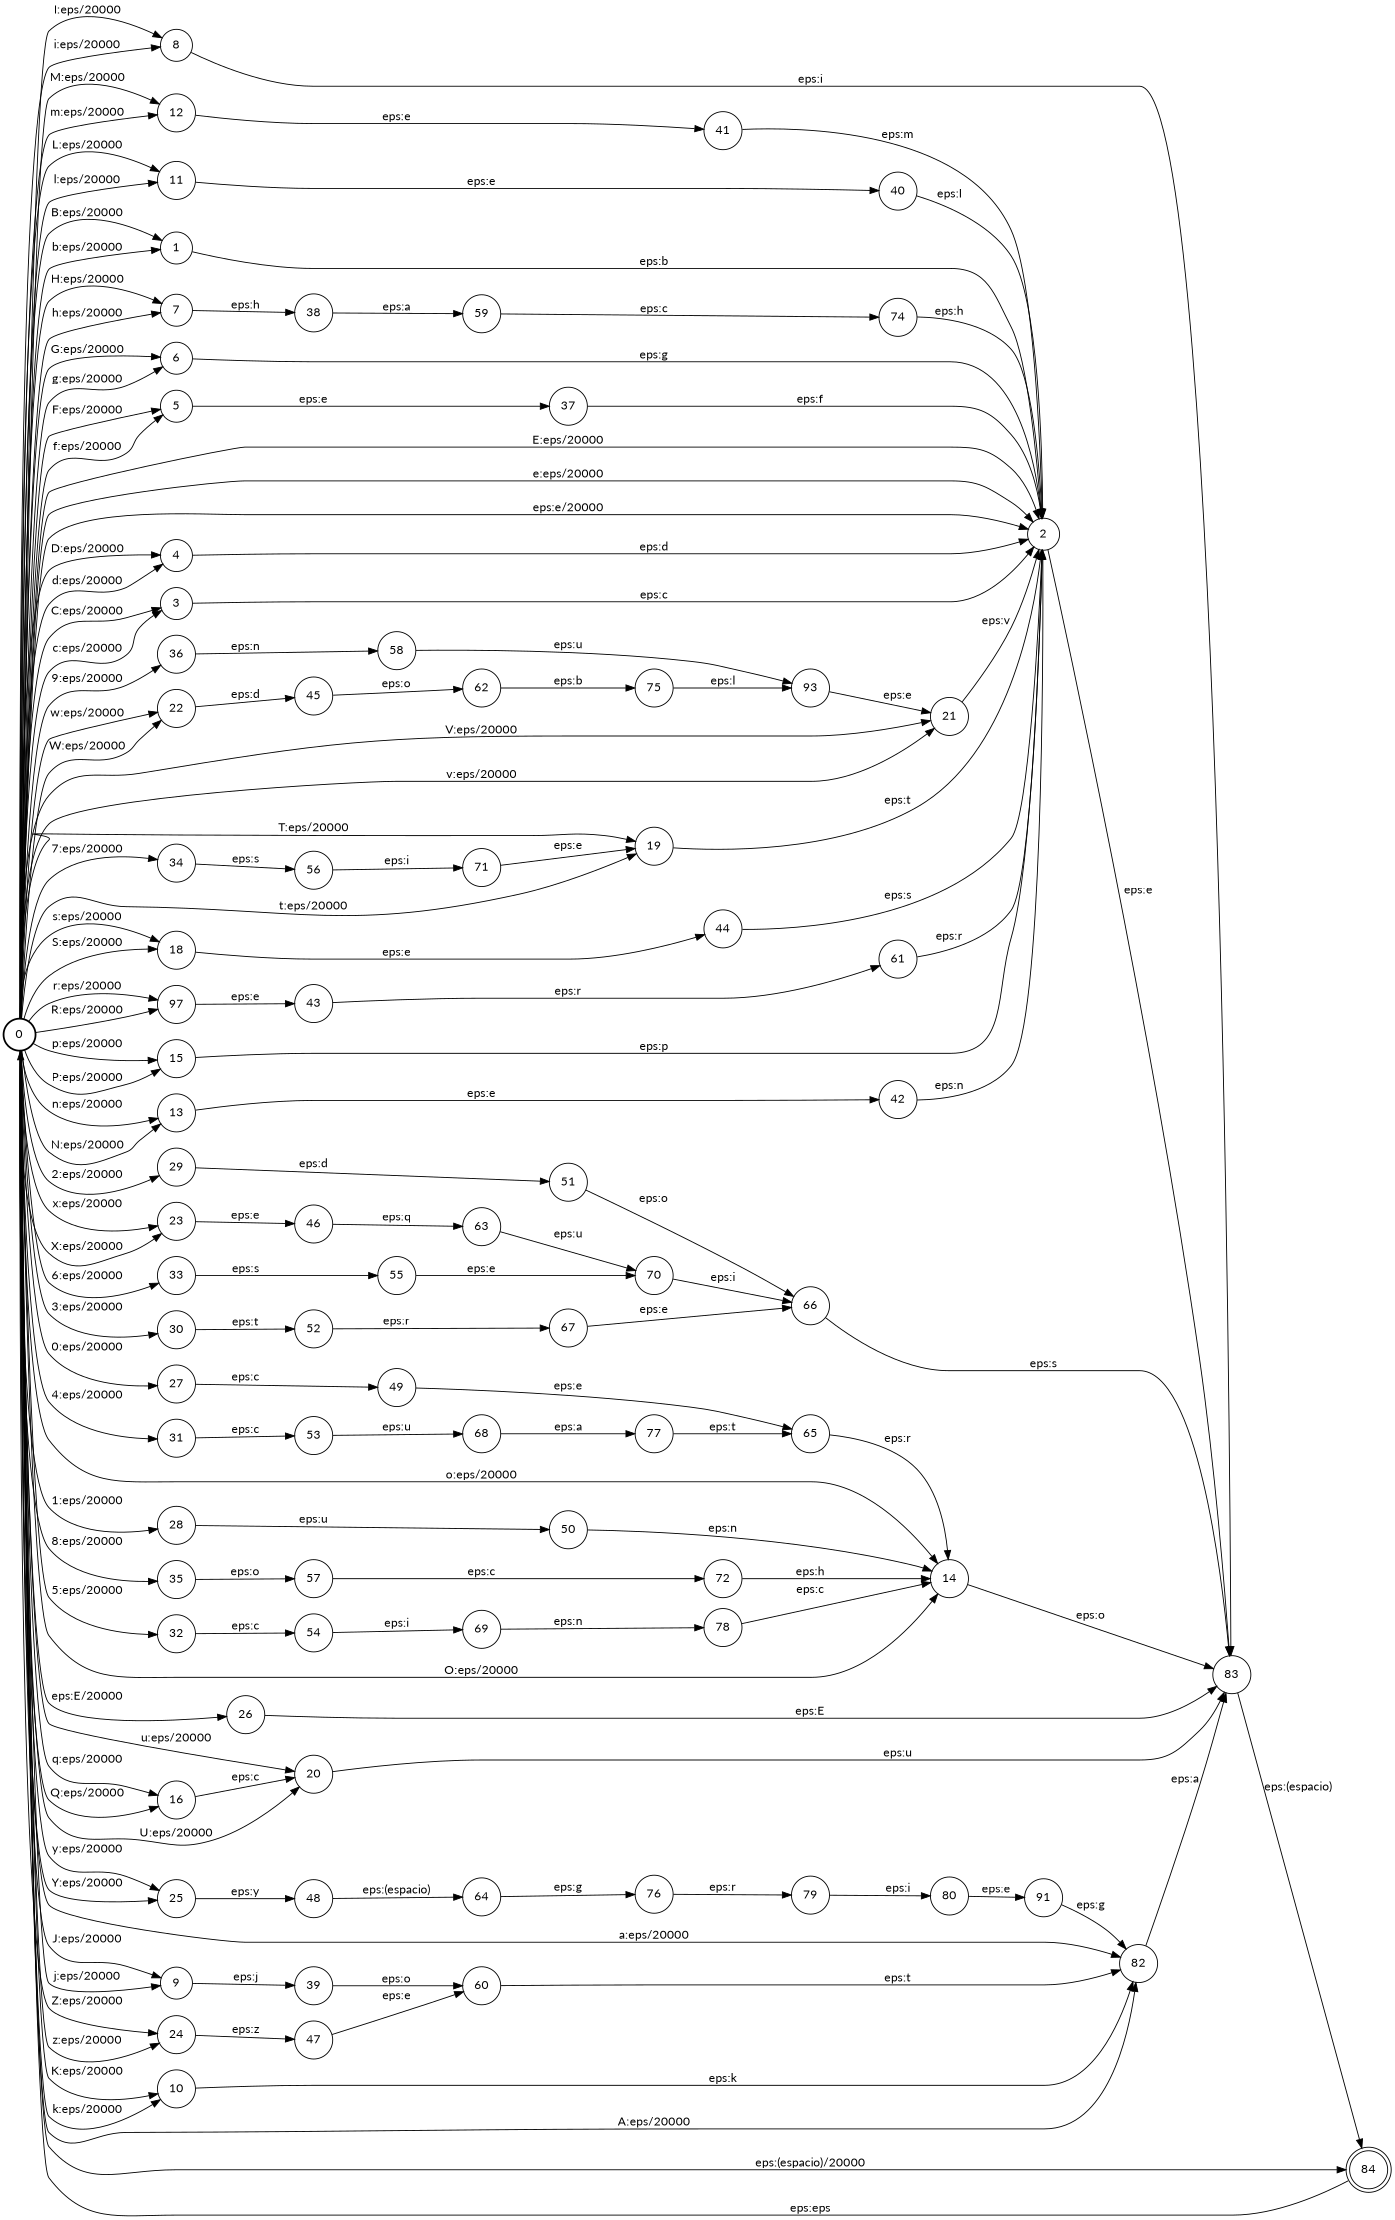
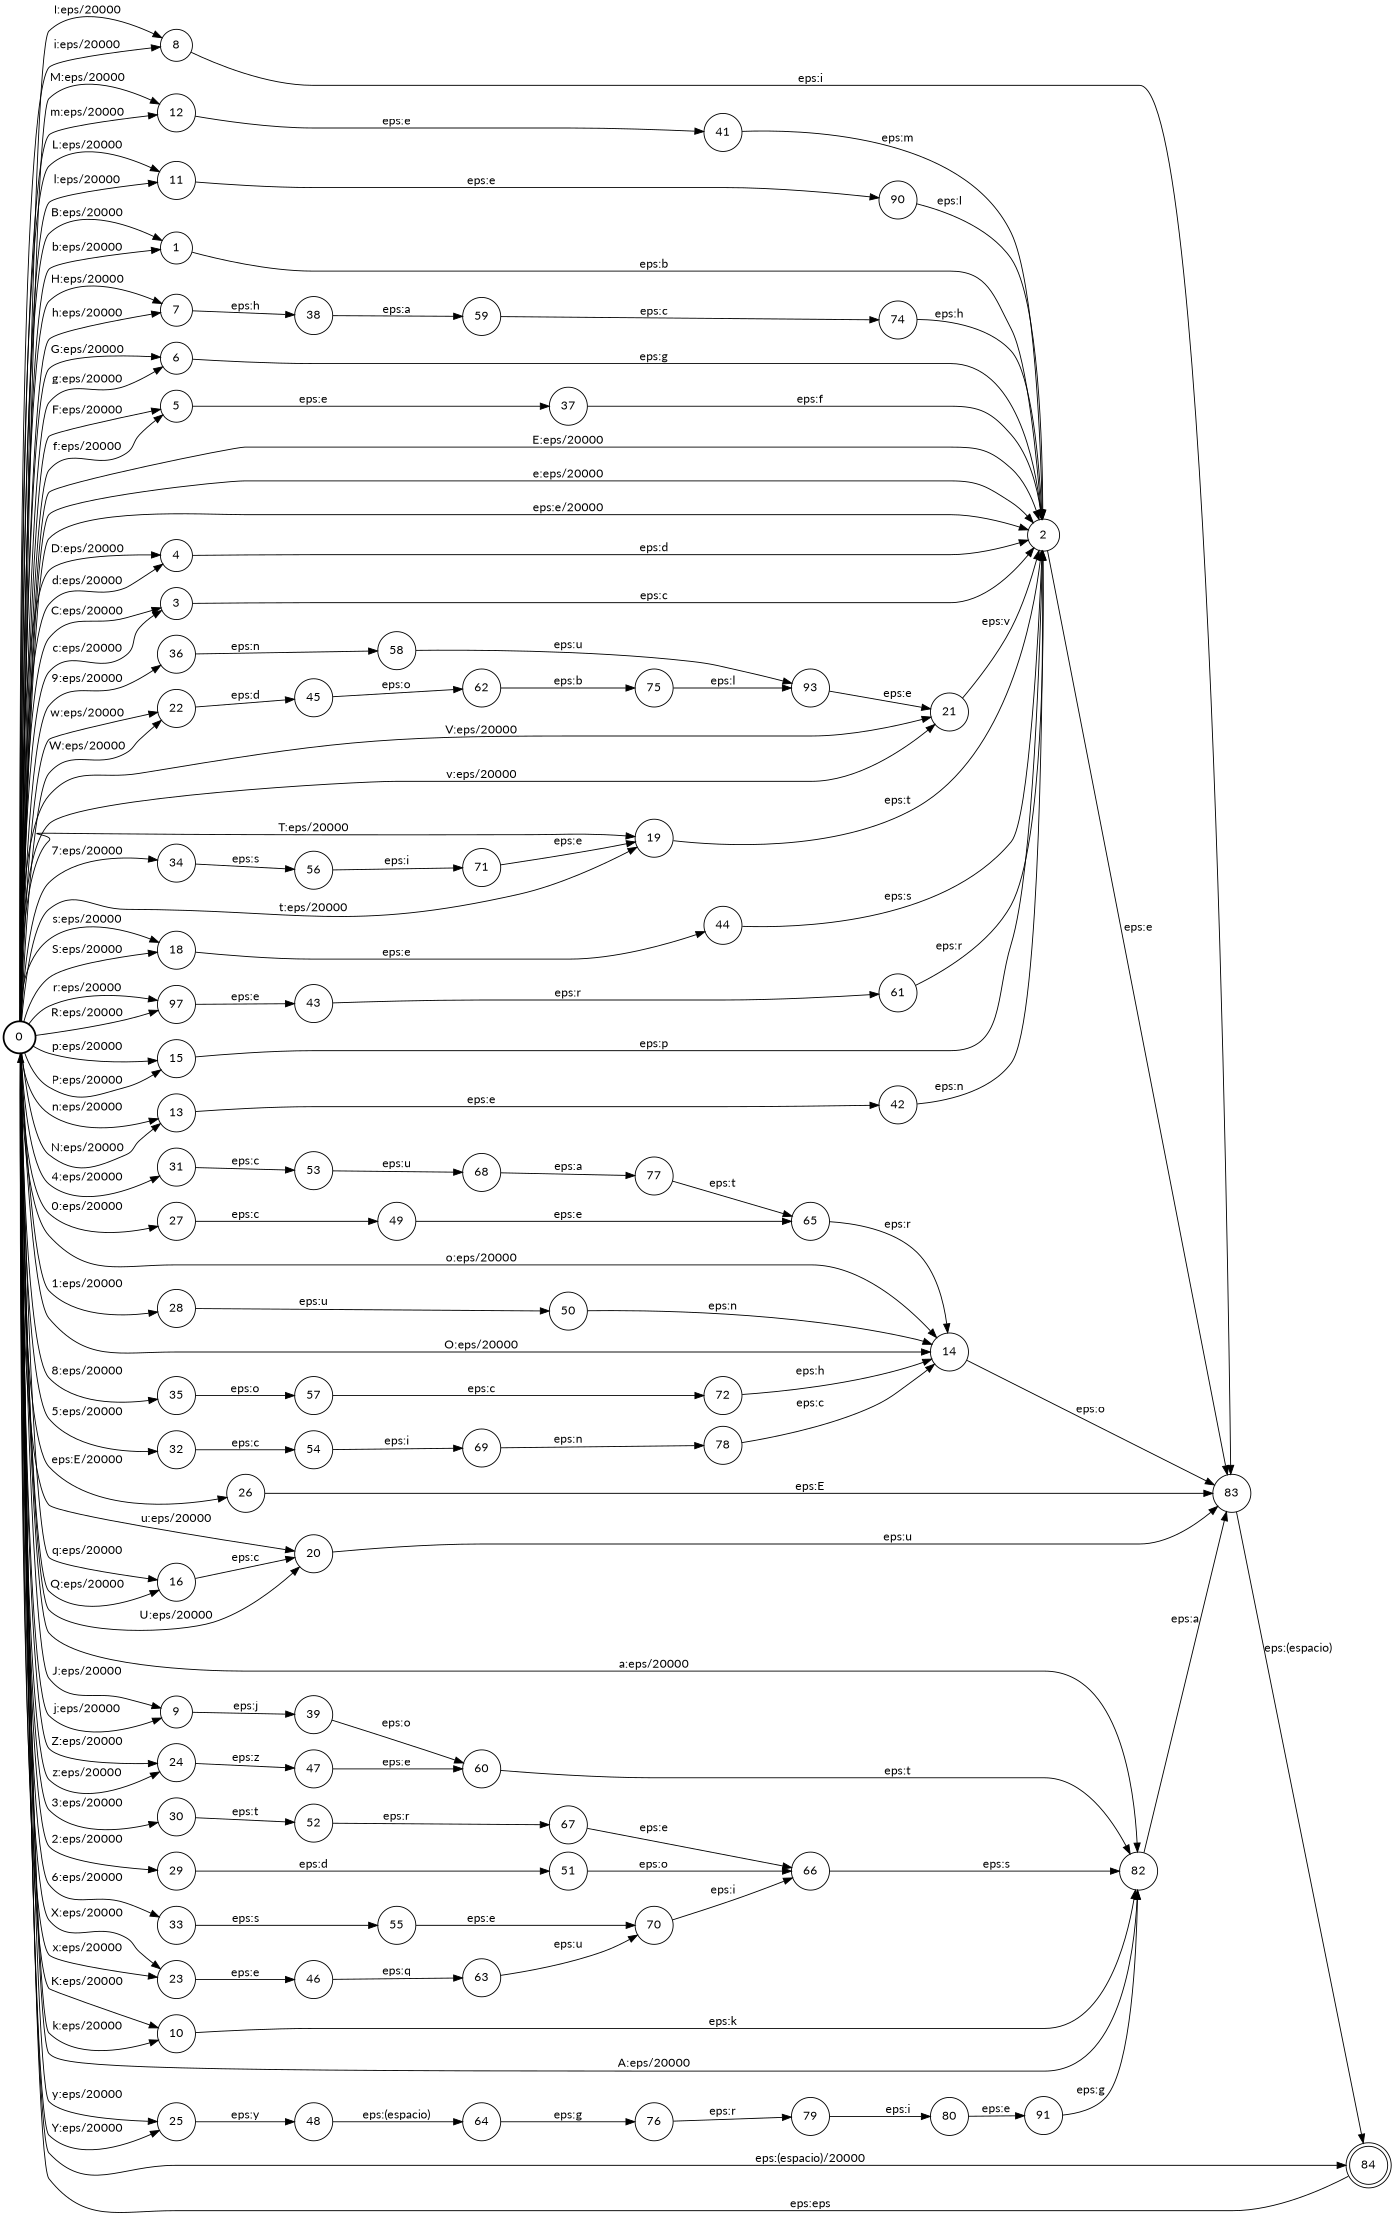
(898, 191) -> (898, 200)
(1126, 1371) -> (970, 1871)
